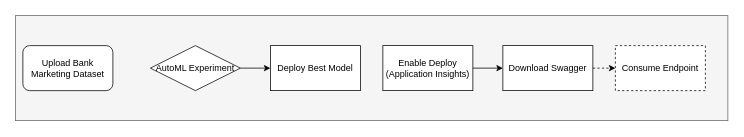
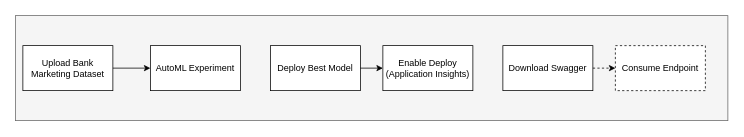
(68, 68) -> (68, 68)
none -> (144, 68)
(195, 68) -> (195, 68)
(264, 68) -> none
none -> (376, 68)
(496, 68) -> none
